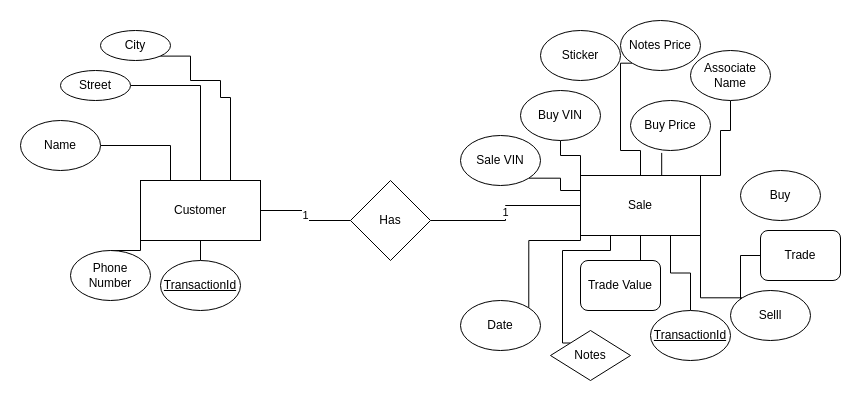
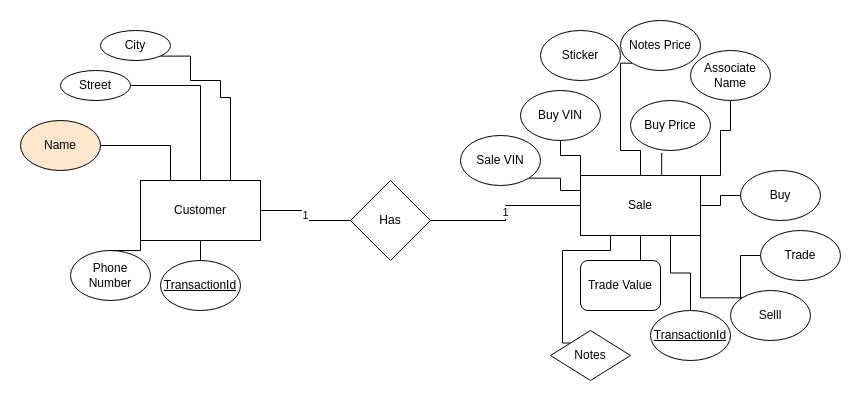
(61, 146) -> (61, 146)
none -> (721, 201)
(529, 247) -> none
(801, 256) -> (801, 256)
(501, 326) -> none
